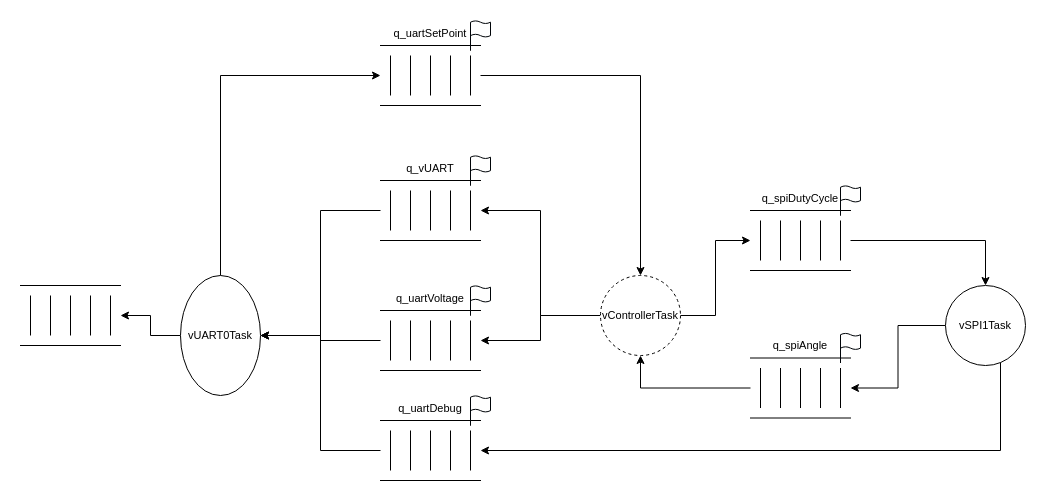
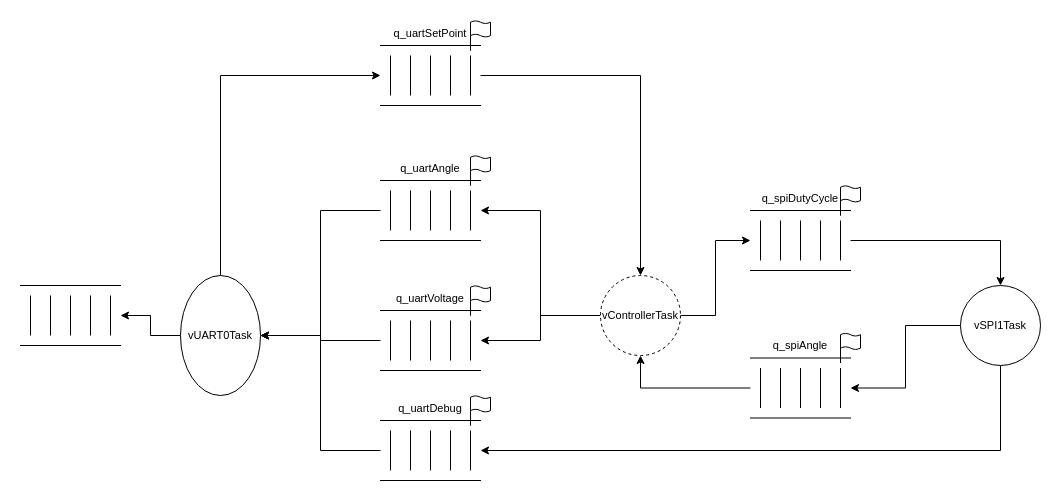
(431, 169) -> (431, 169)
(986, 326) -> (1001, 326)
